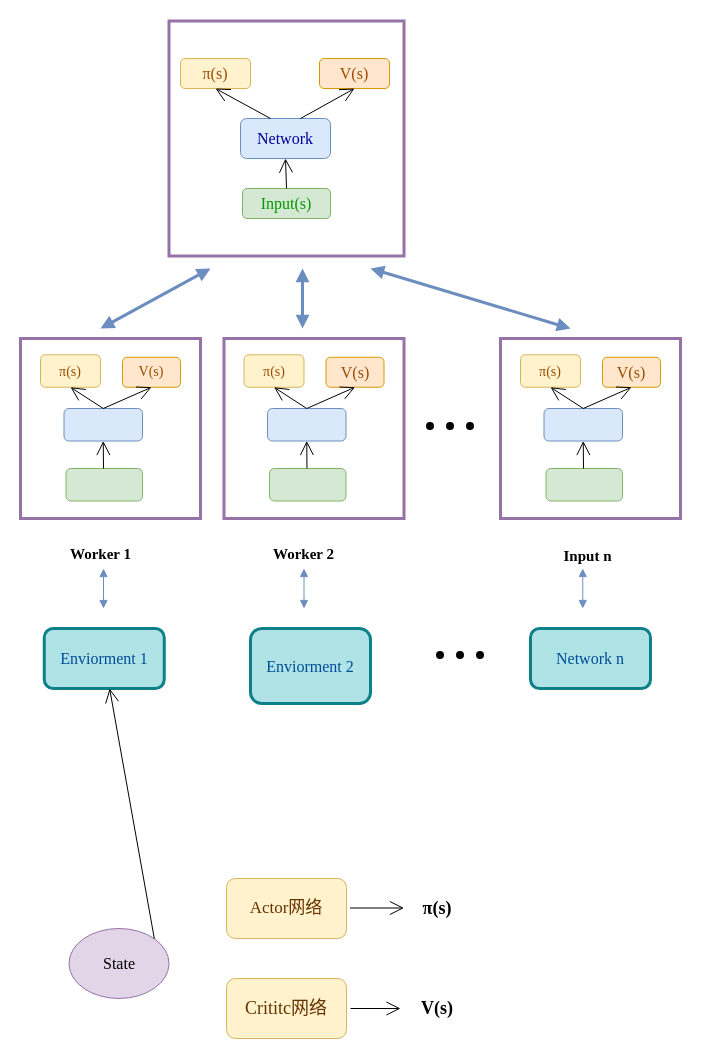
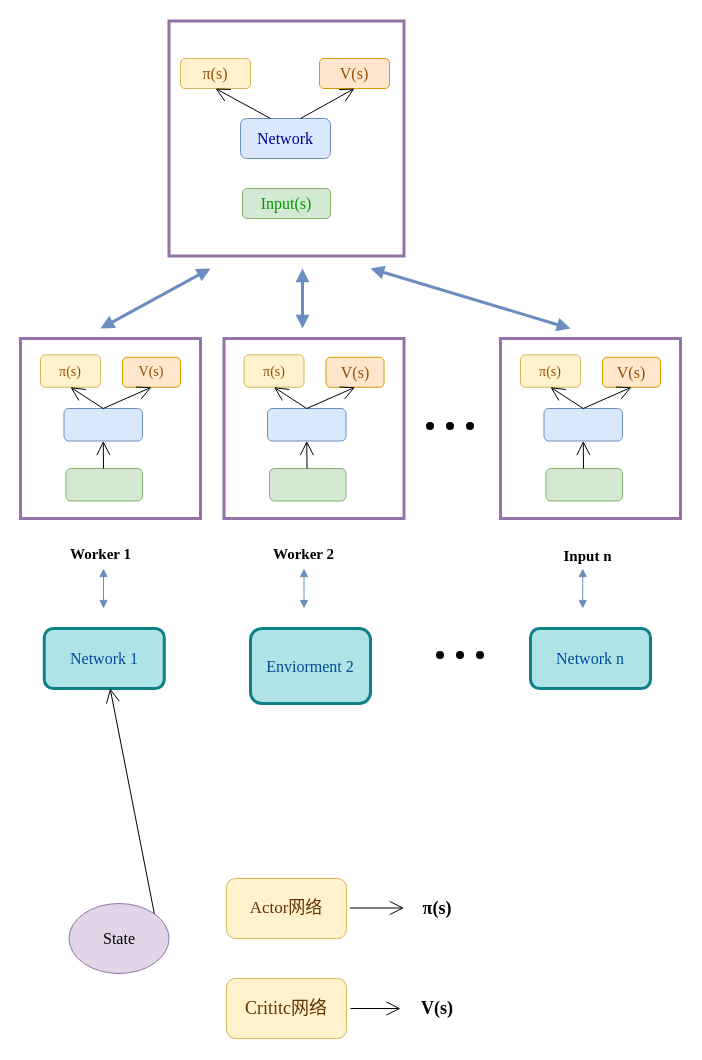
(286, 175) -> none
(105, 659) -> (105, 659)
(119, 964) -> (119, 939)
